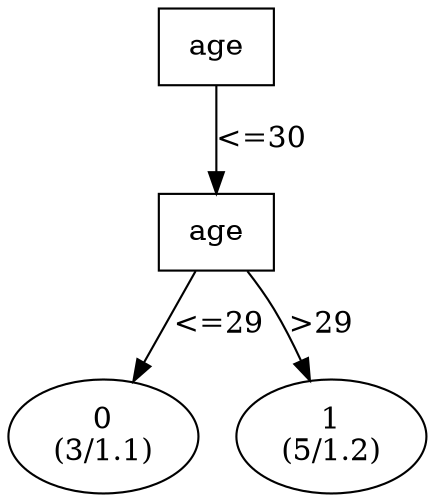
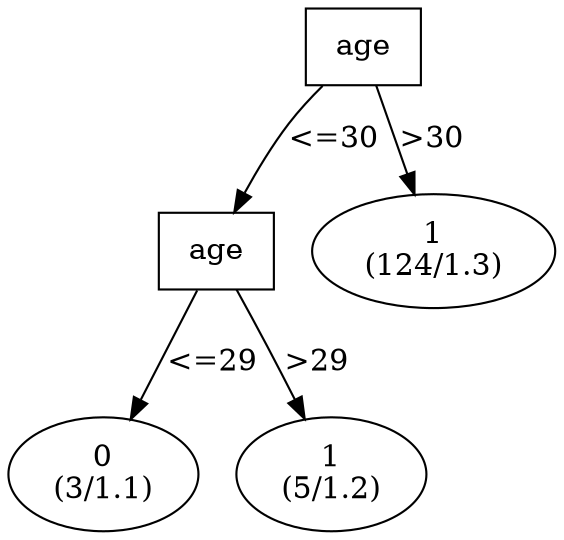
none -> (434, 251)
